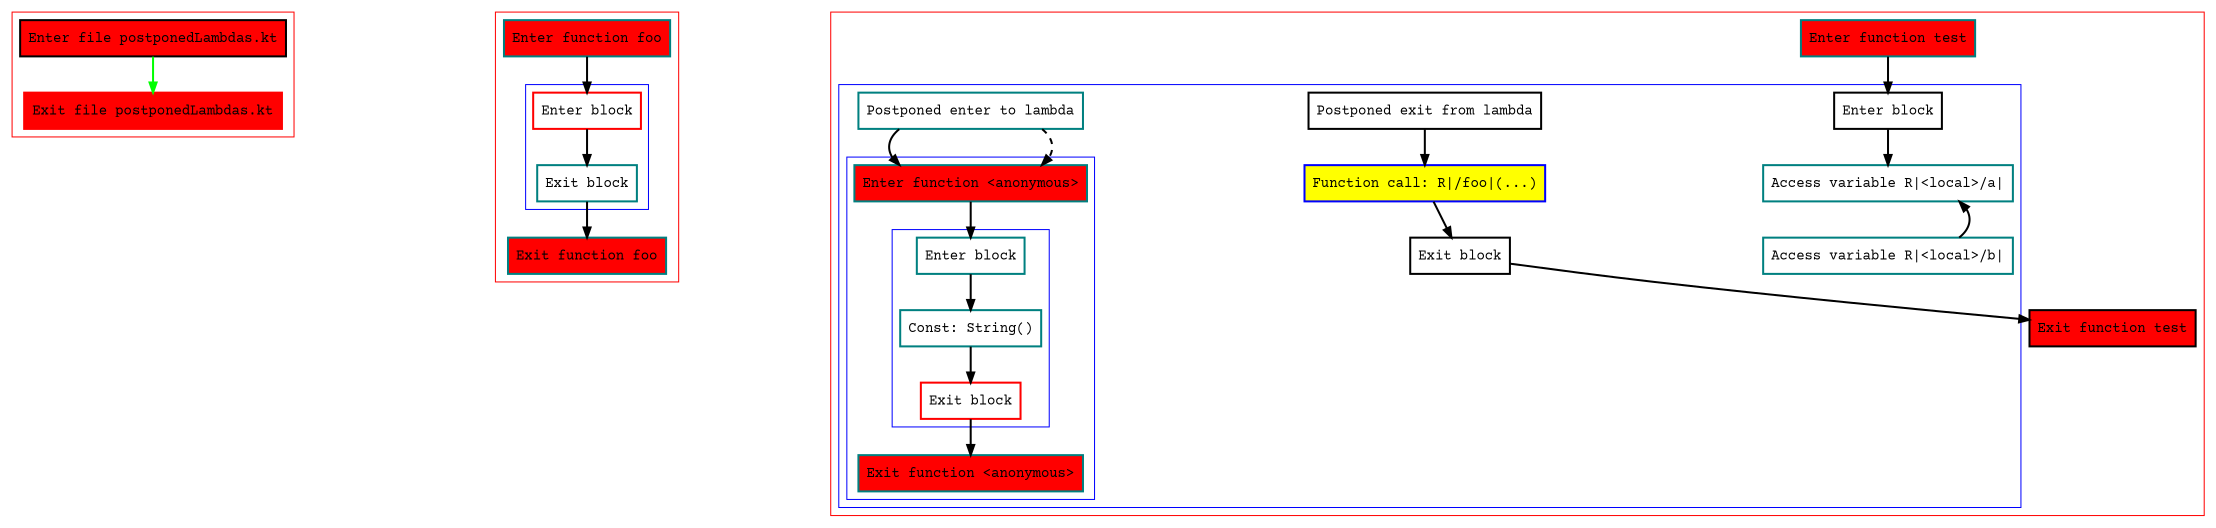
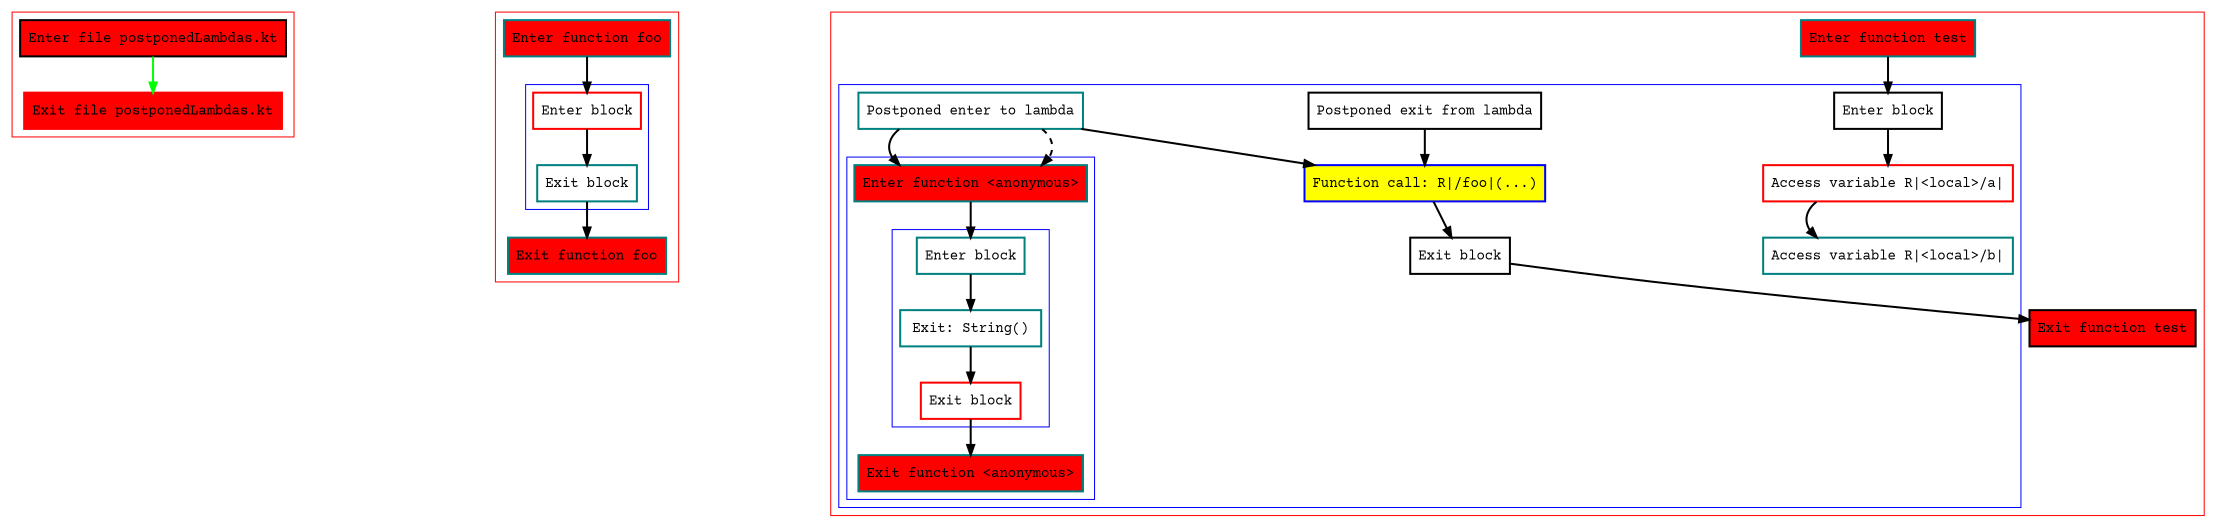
none -> (1193, 146)
(1888, 183) -> (1888, 183)
(1969, 225) -> (1807, 215)
(971, 328) -> (971, 328)
